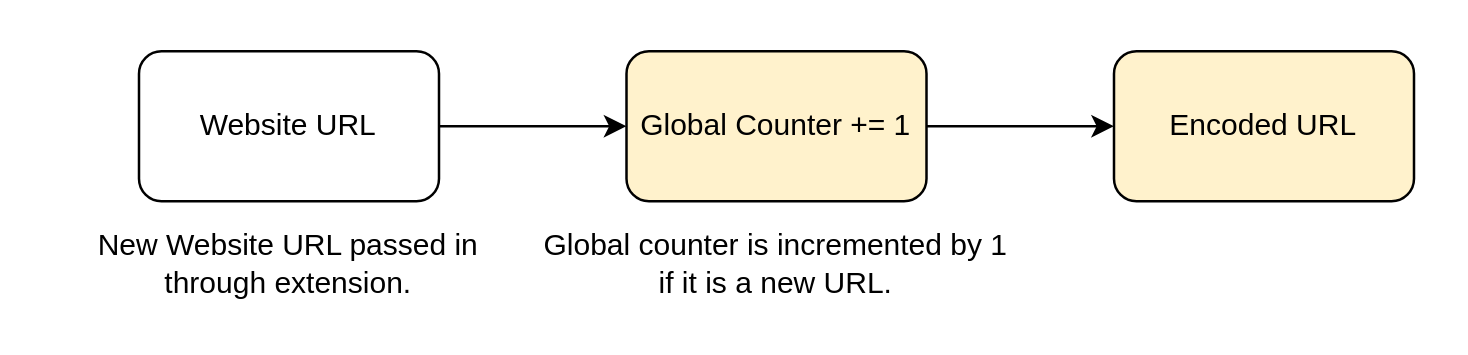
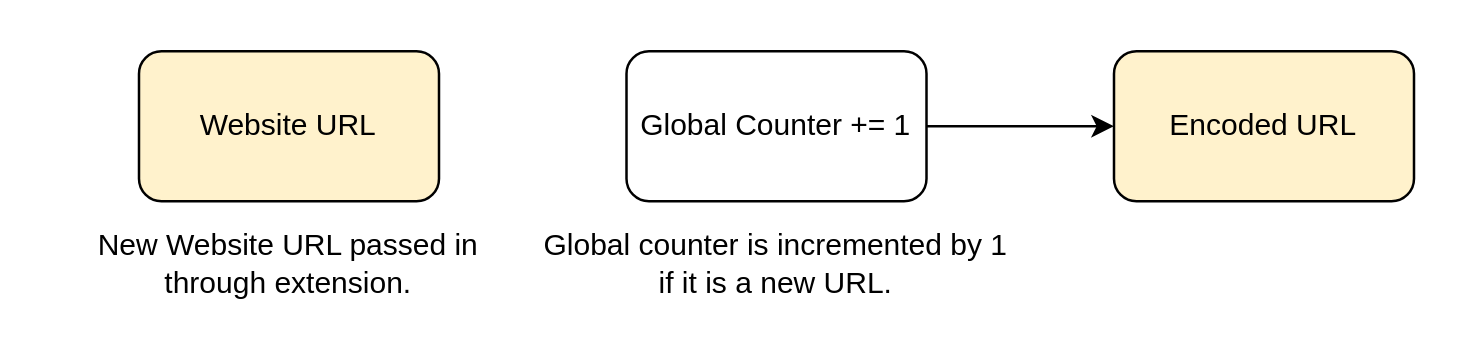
(289, 126) -> (289, 126)
(524, 126) -> none
(776, 126) -> (776, 126)
